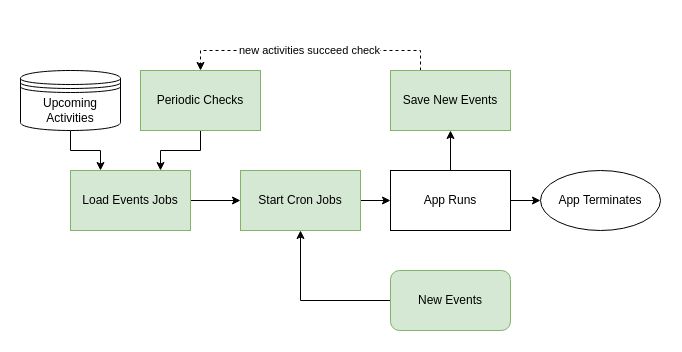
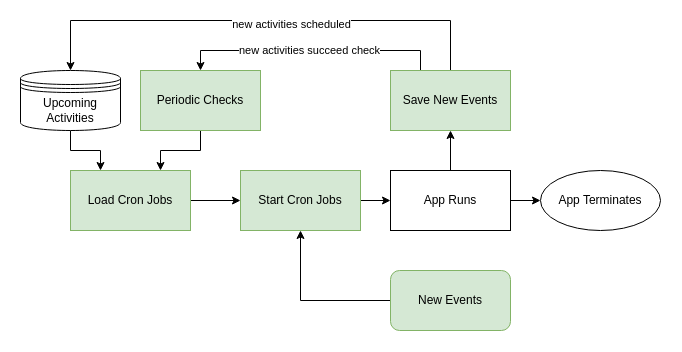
none -> (265, 21)
(409, 51) -> (409, 51)
(131, 201) -> (131, 201)
